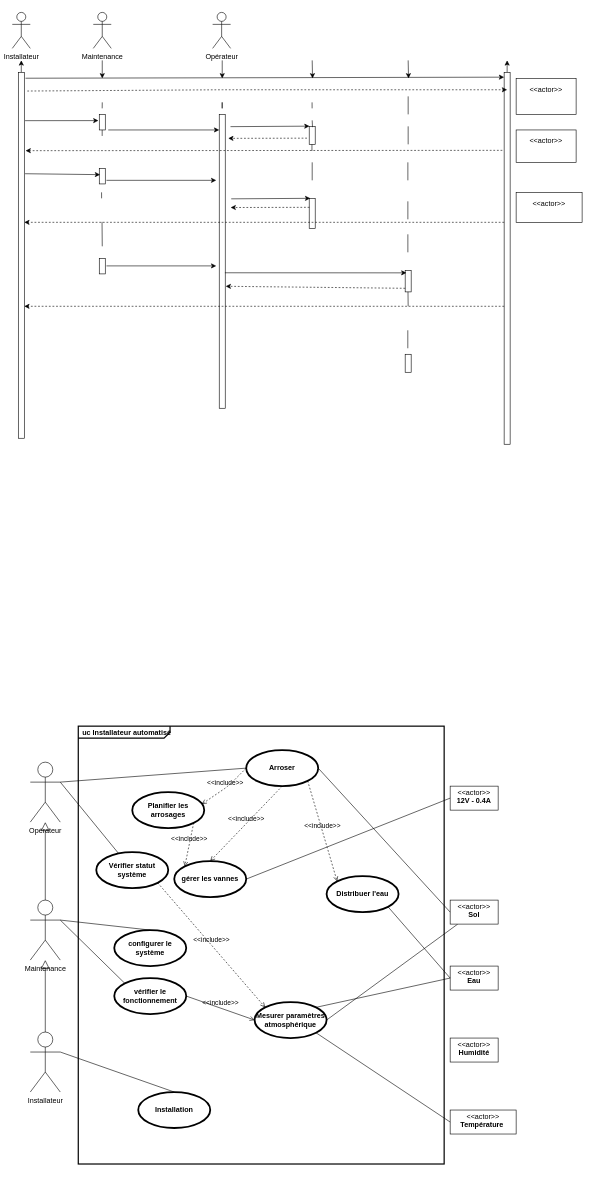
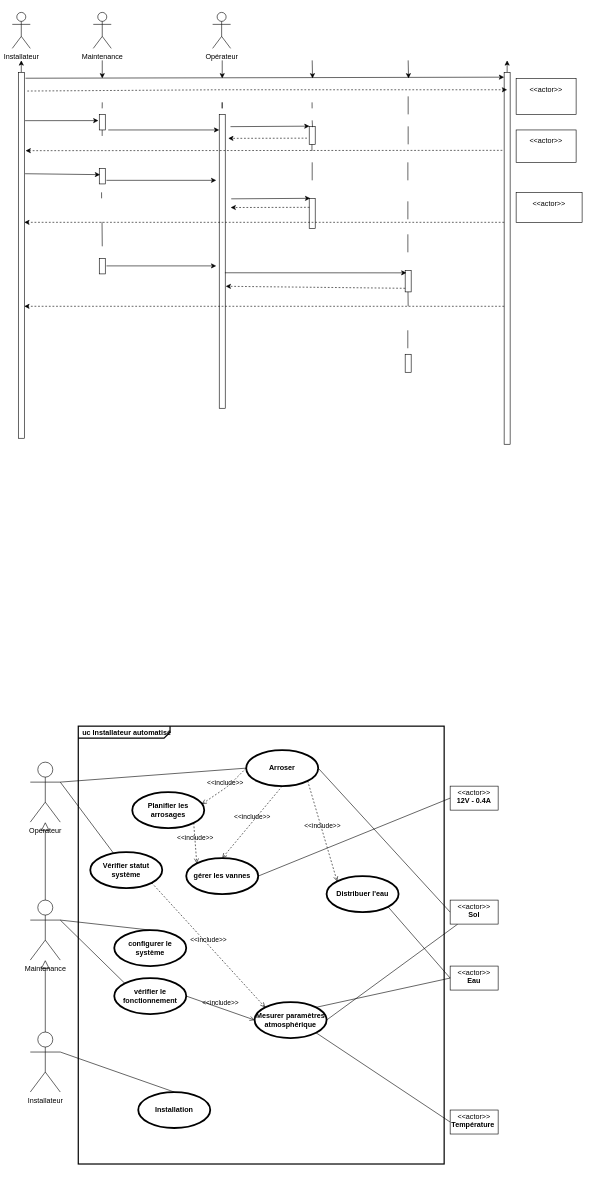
(132, 870) -> (126, 870)
(210, 879) -> (222, 876)
(474, 1050) -> none
(483, 1122) -> (474, 1122)
